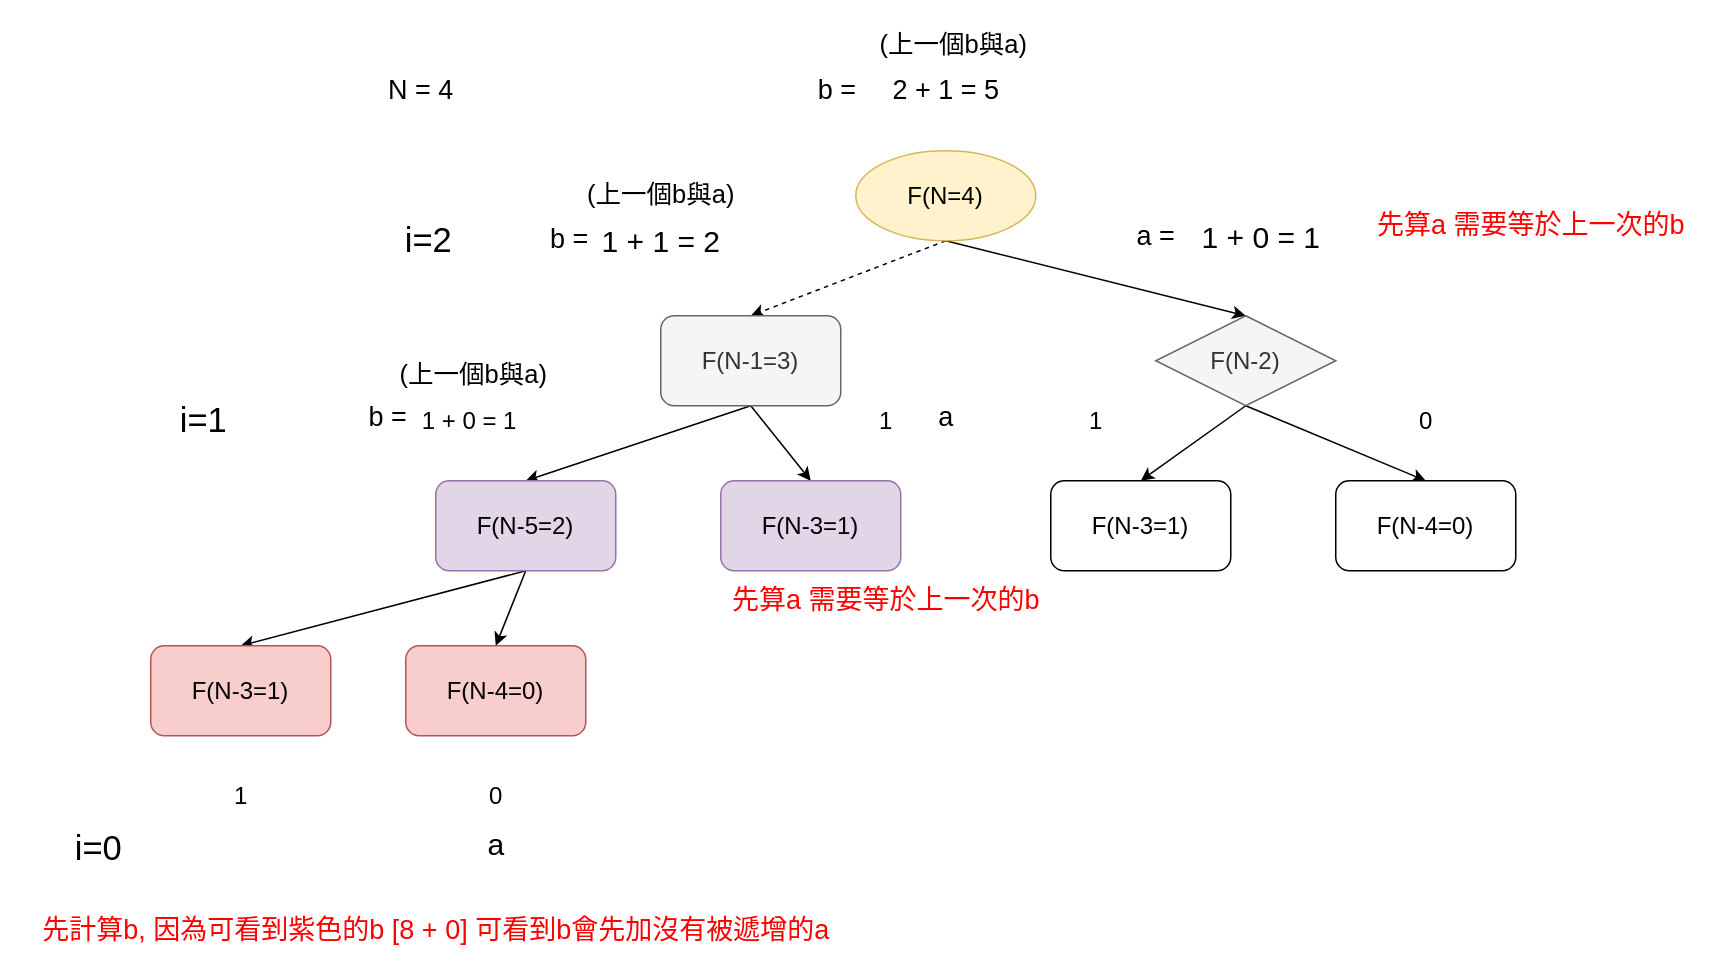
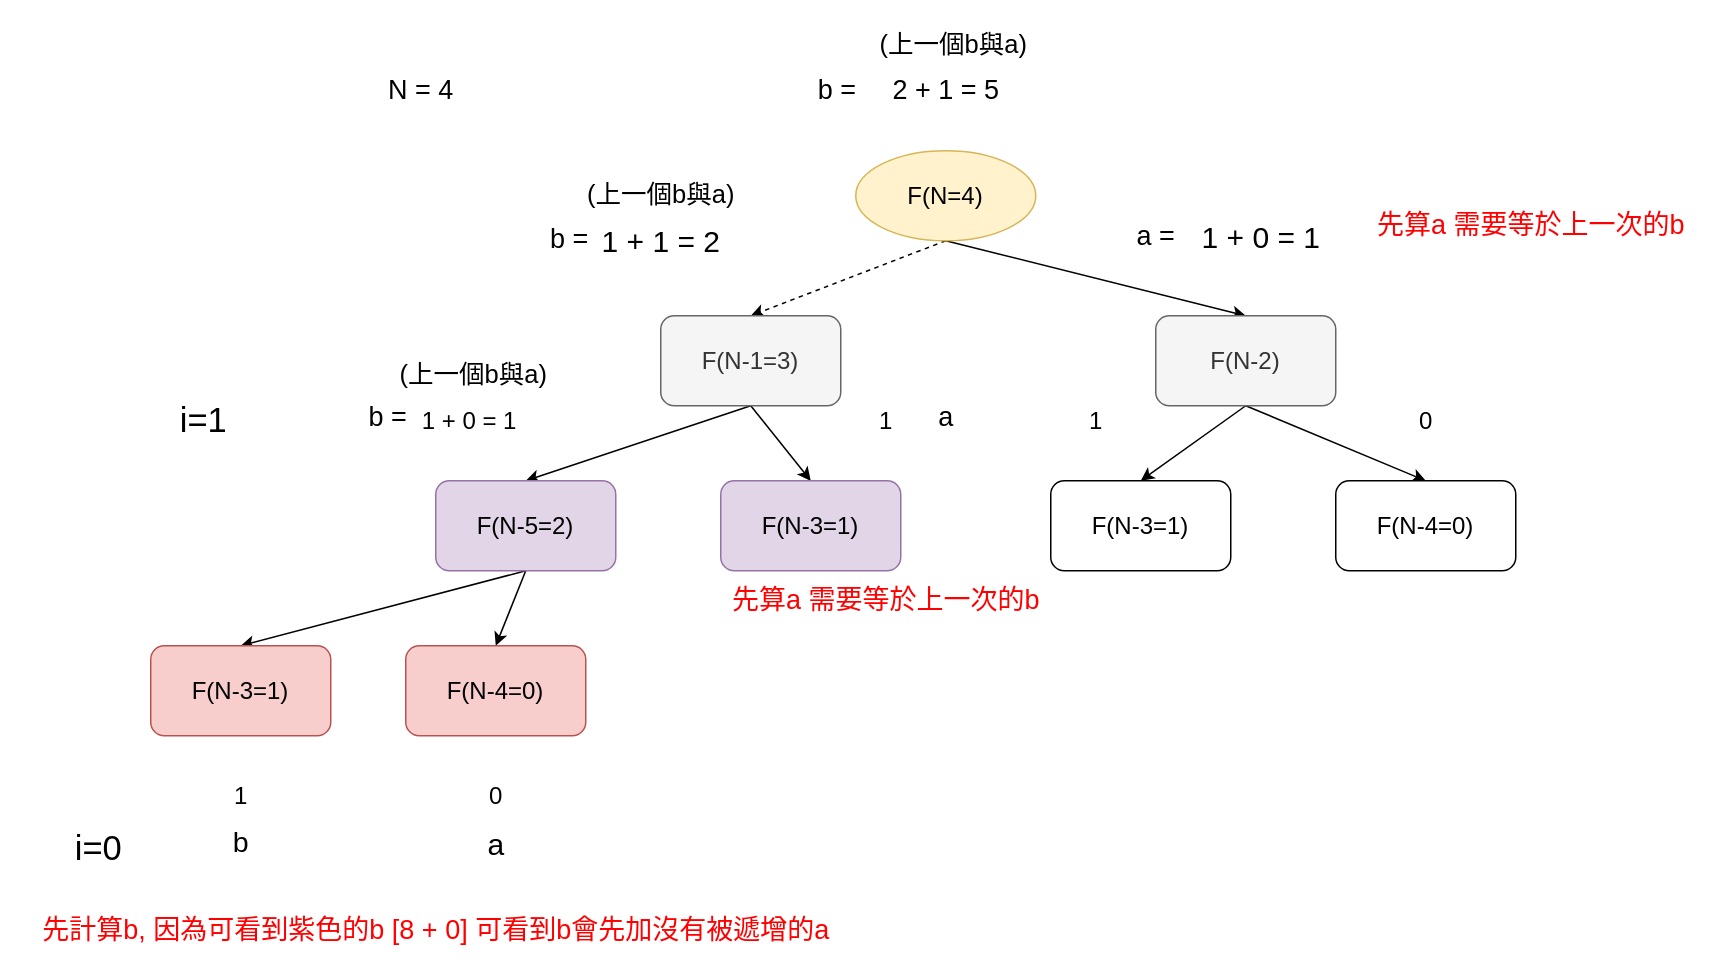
(428, 241) -> none
(1246, 361) -> (1246, 361)
none -> (241, 844)
